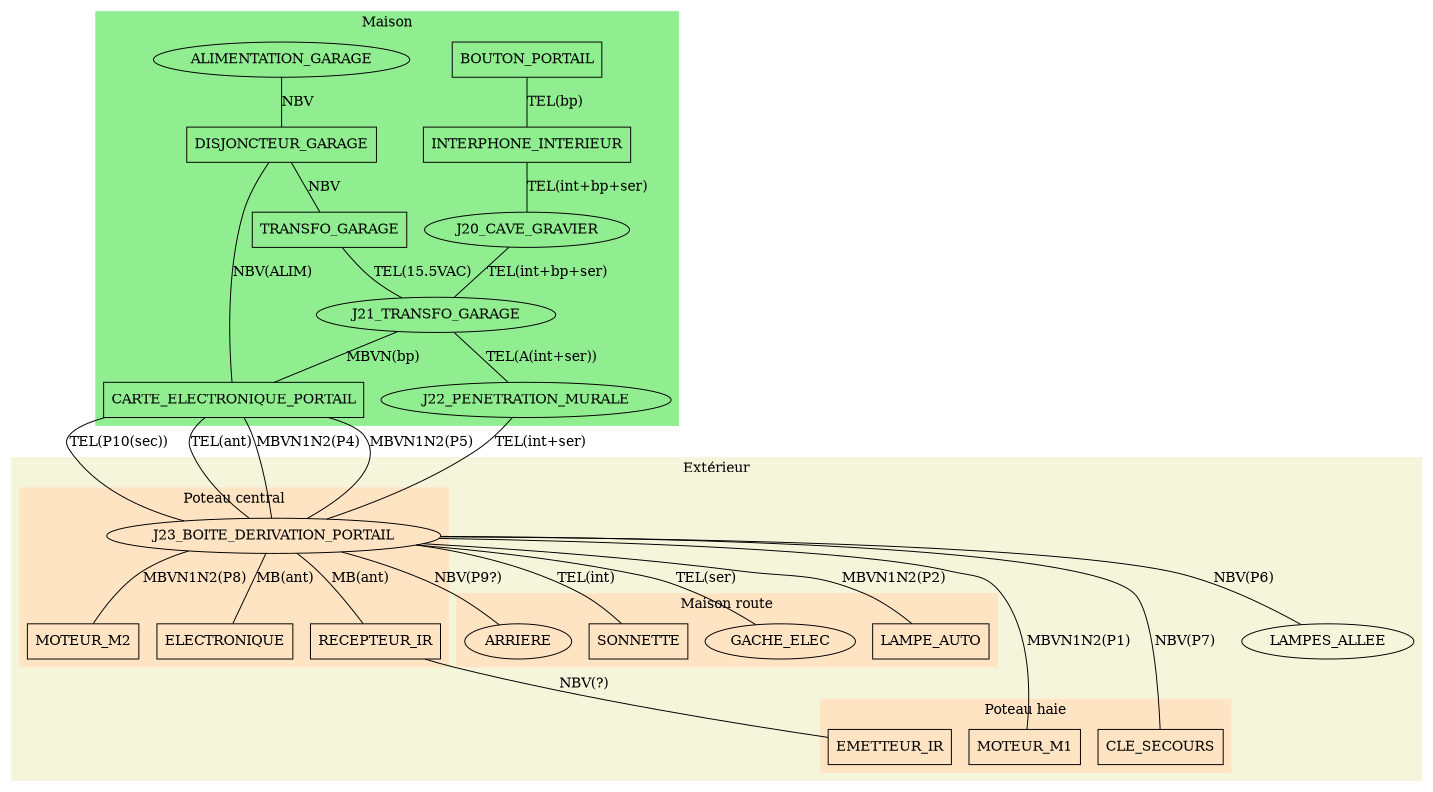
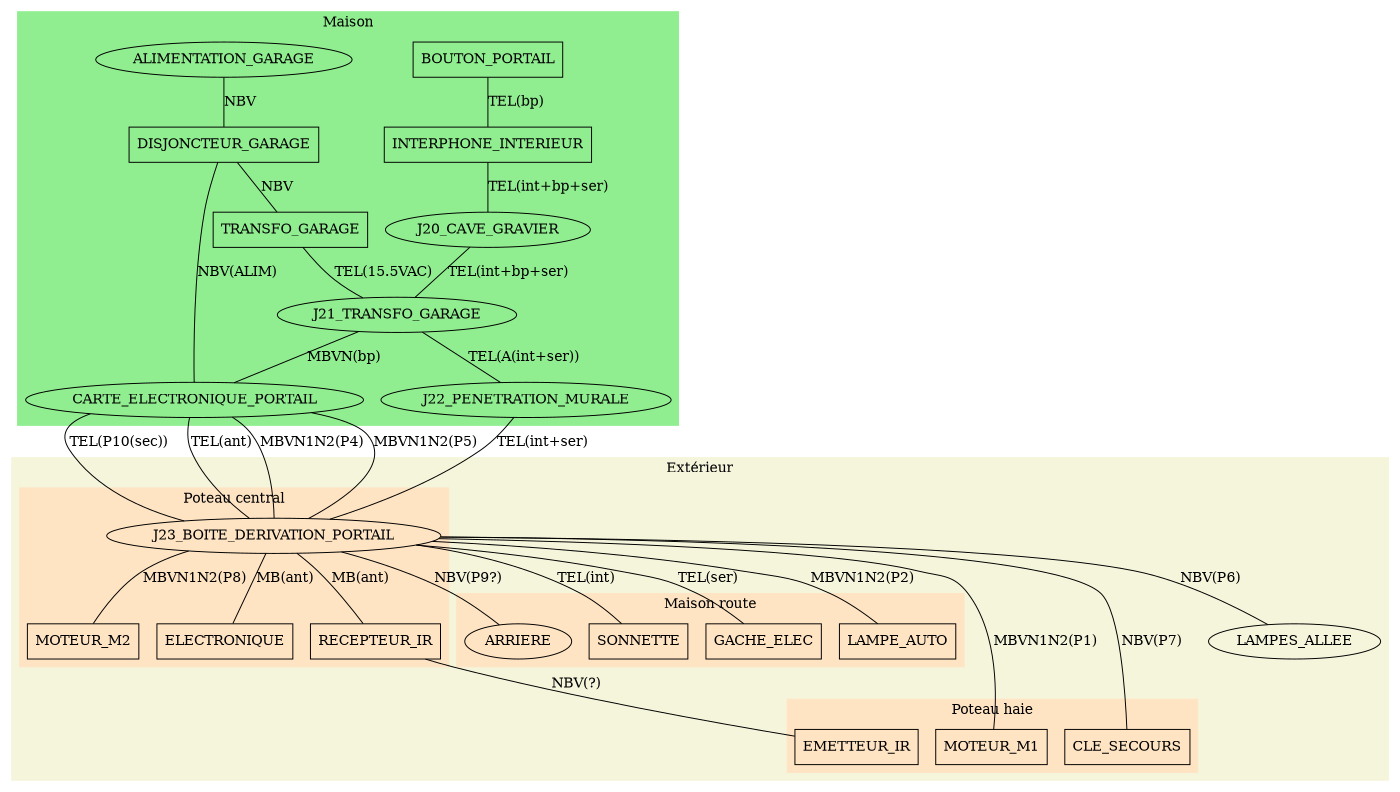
(234, 400) -> (195, 400)
(780, 641) -> (764, 641)
